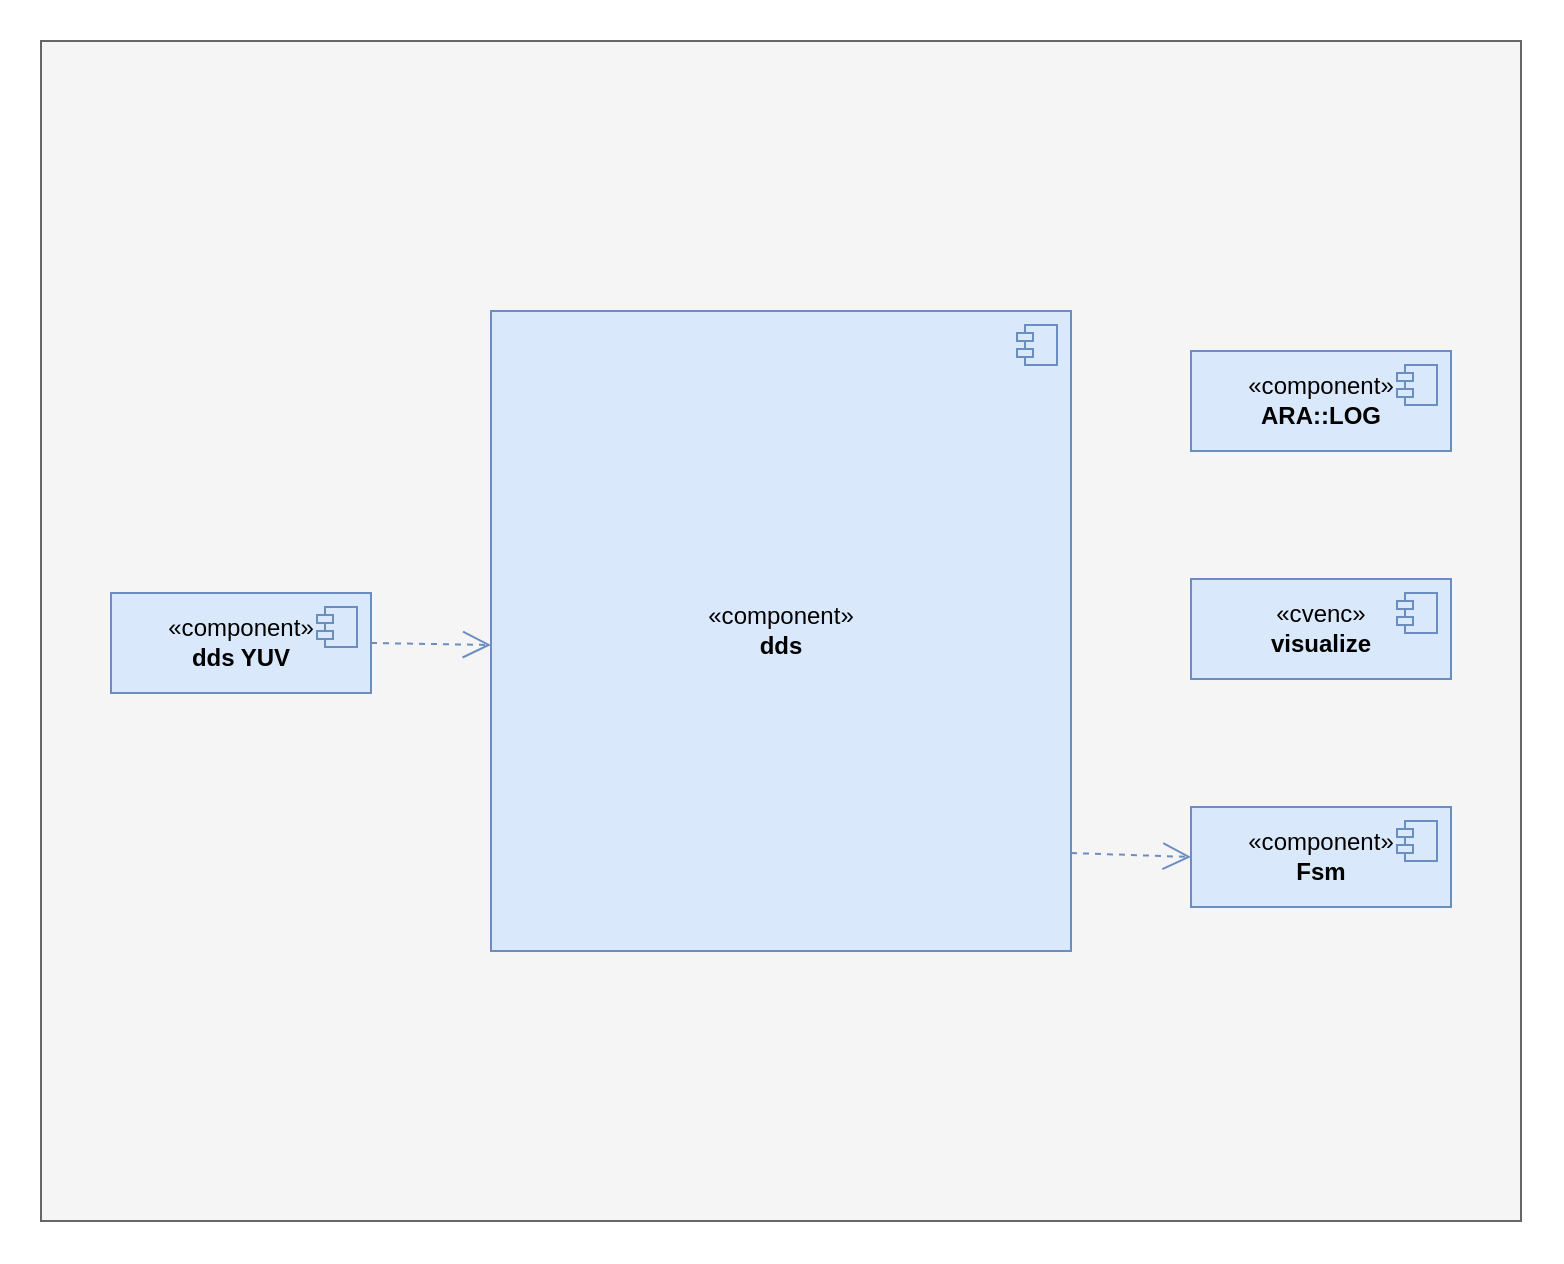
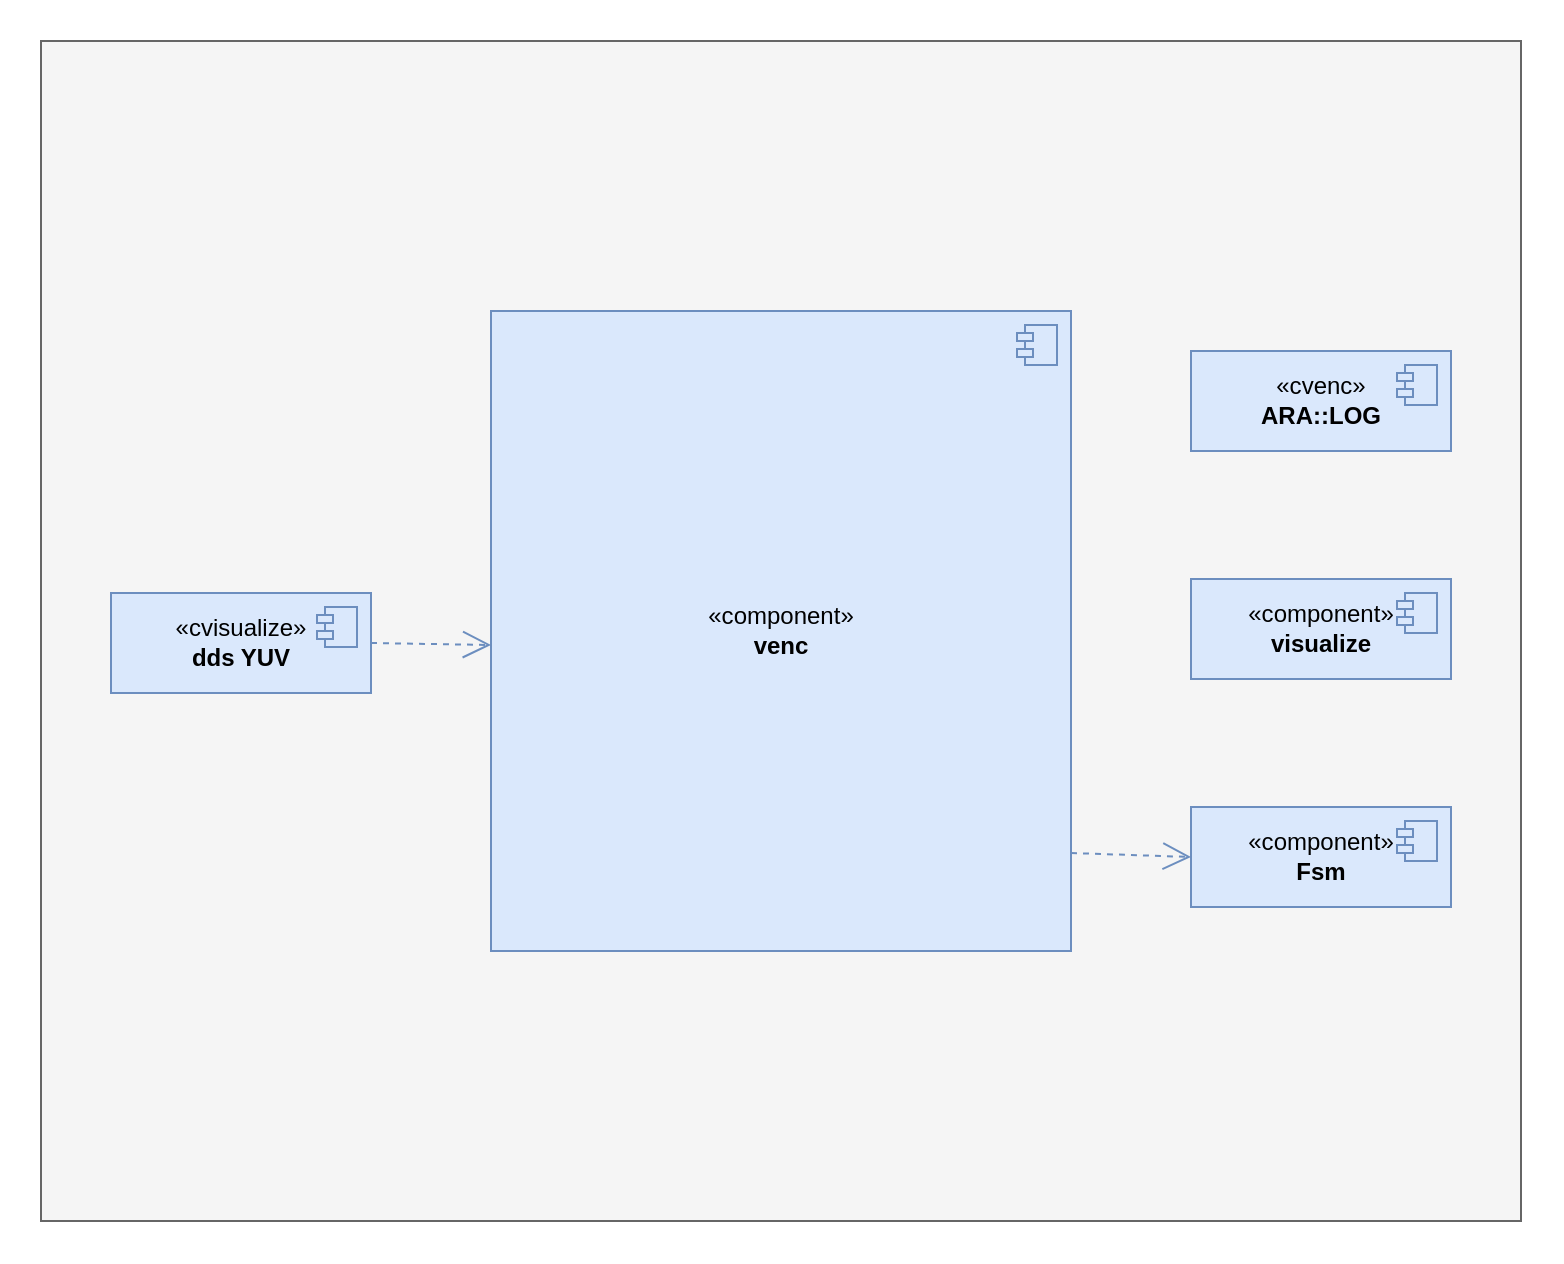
(1322, 401) -> (1322, 401)
(1322, 629) -> (1322, 629)
(782, 631) -> (782, 631)
(242, 643) -> (242, 643)
